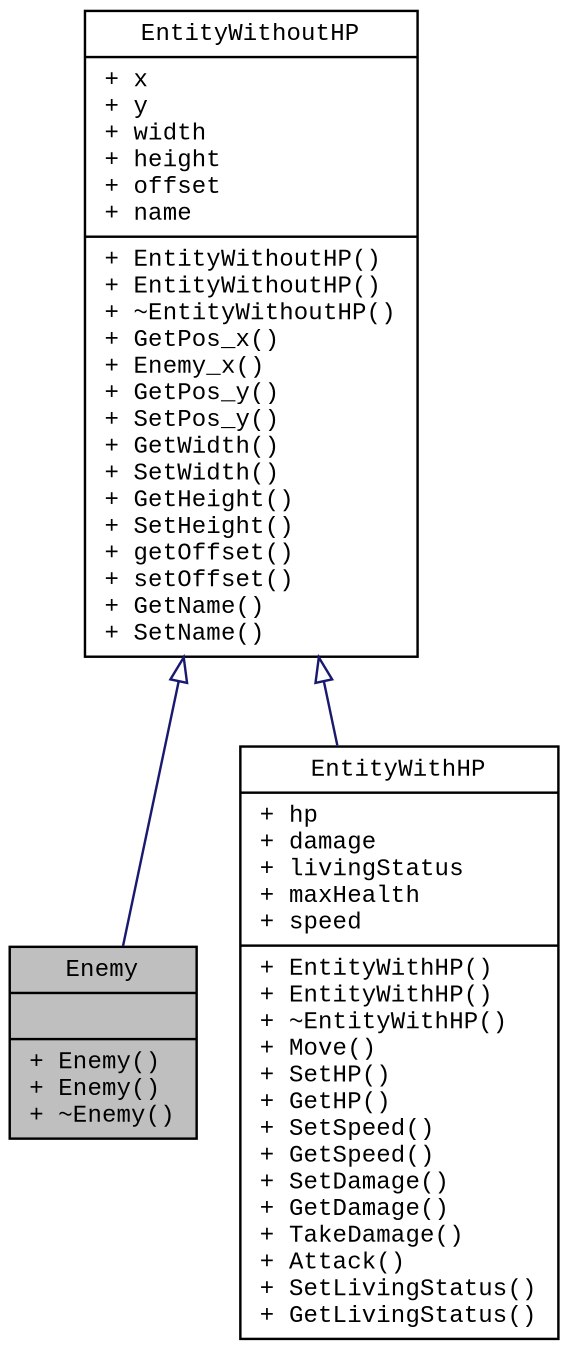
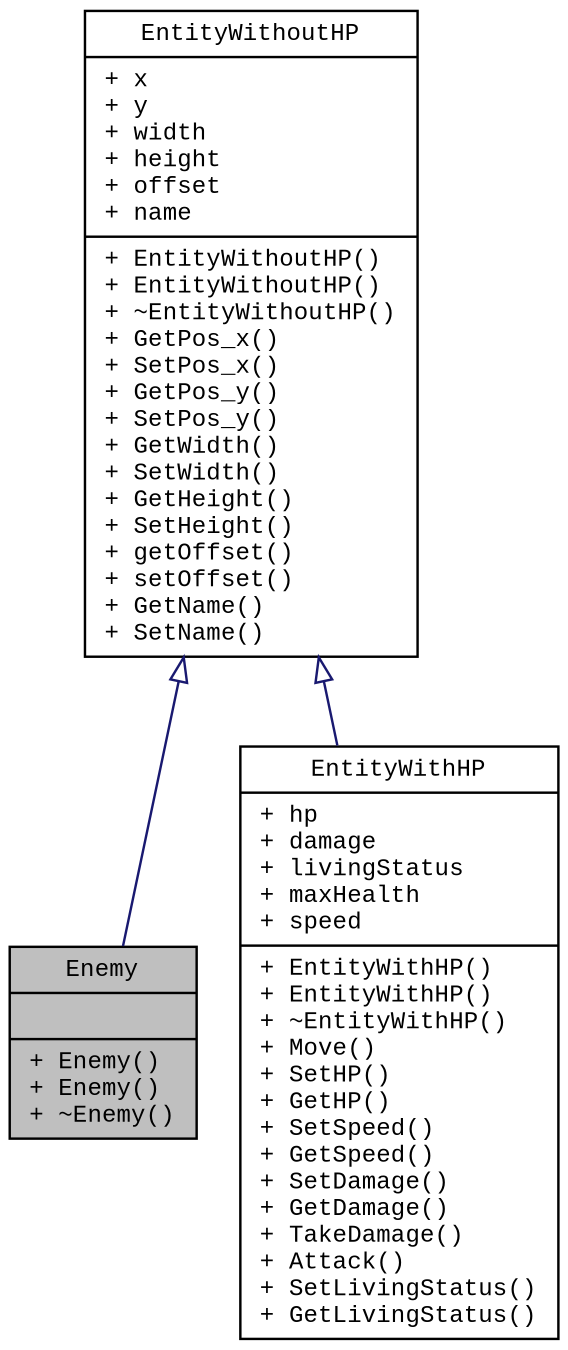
(186, 365) -> (193, 365)
